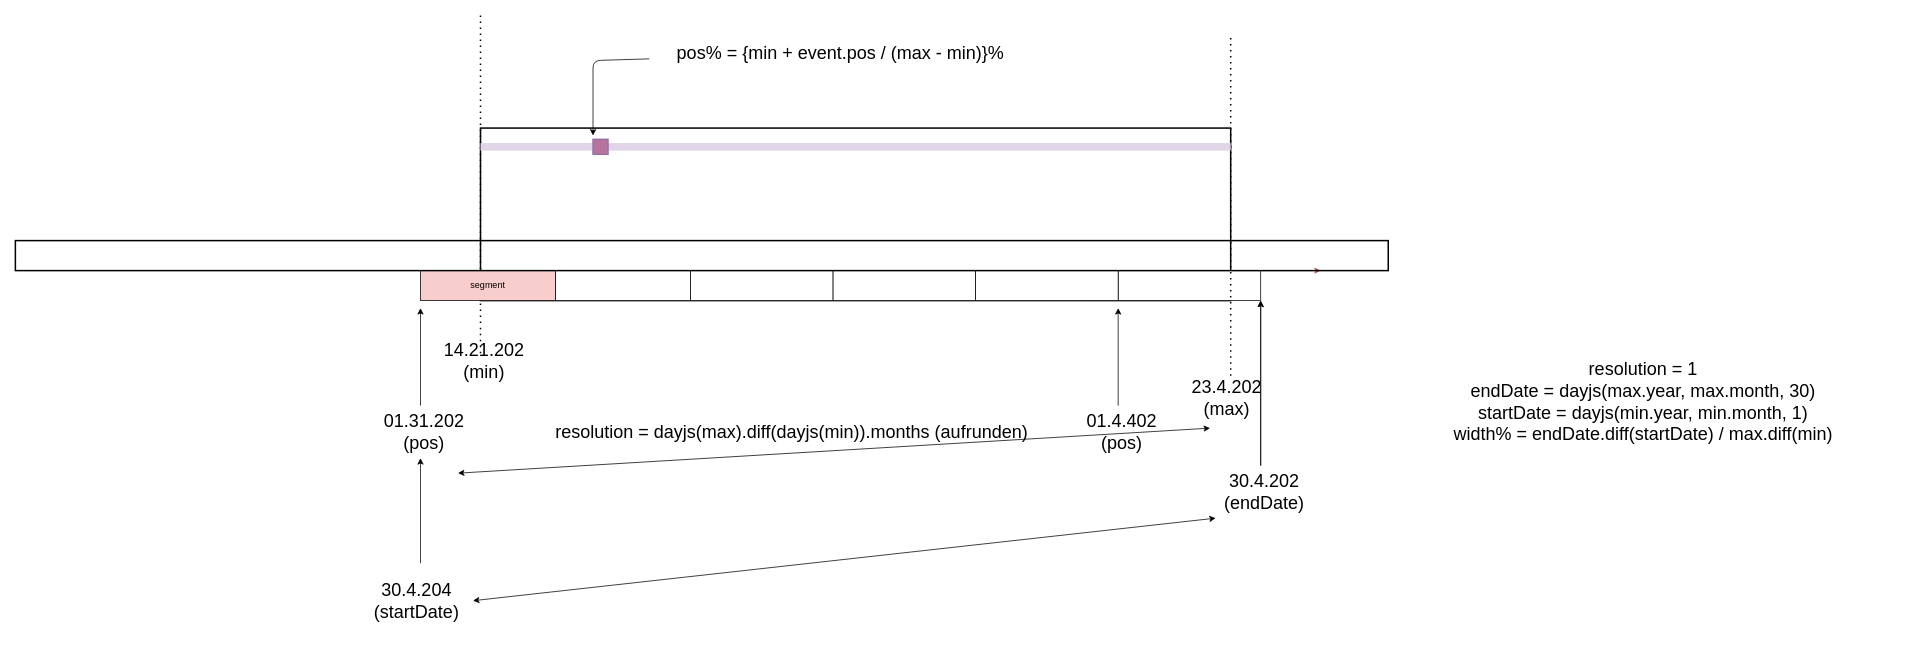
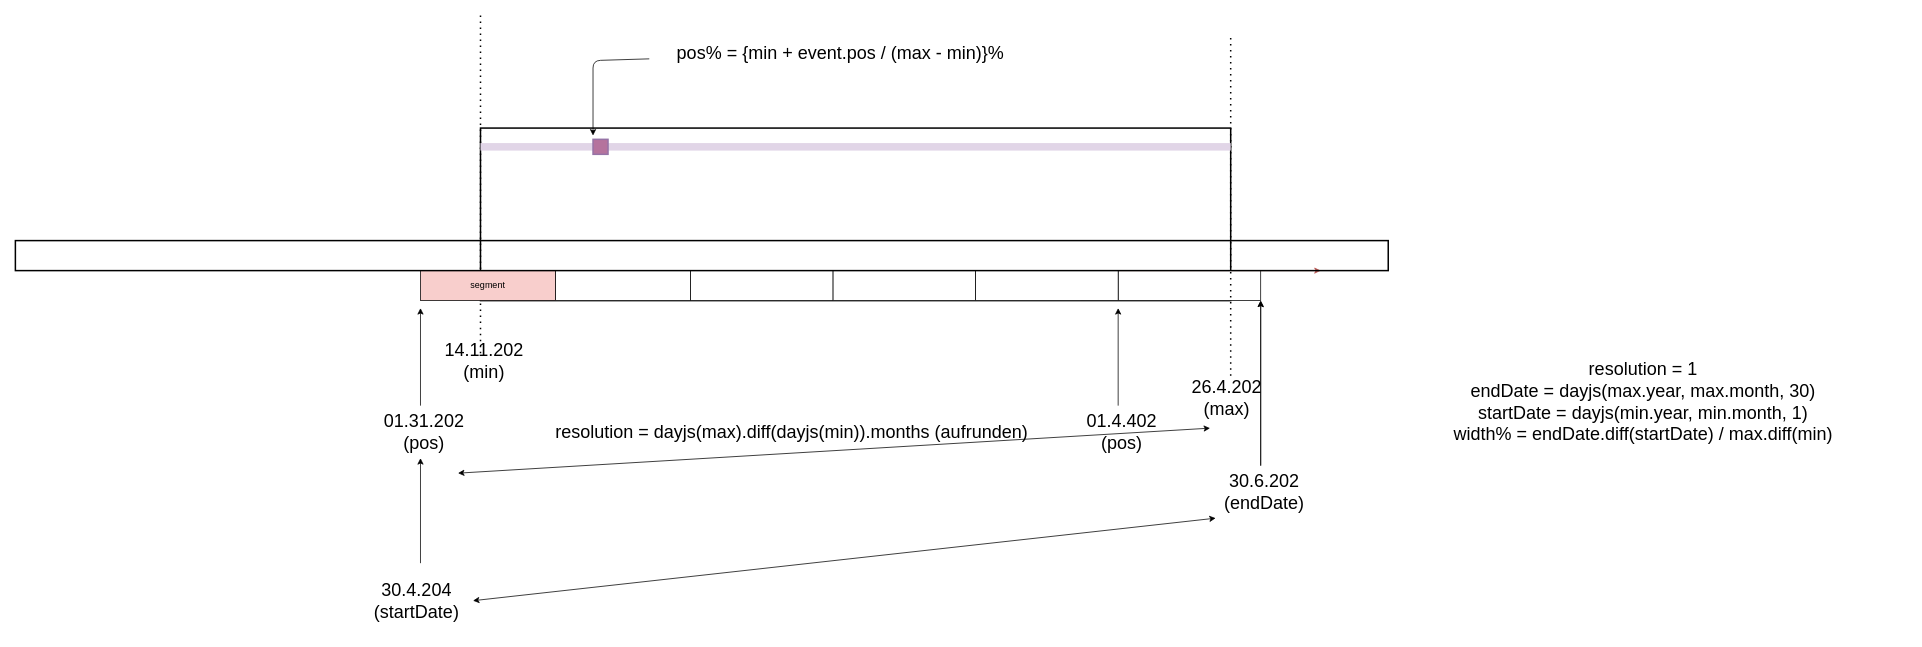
(484, 360) -> (484, 360)
(1227, 398) -> (1227, 398)
(1264, 492) -> (1264, 492)
